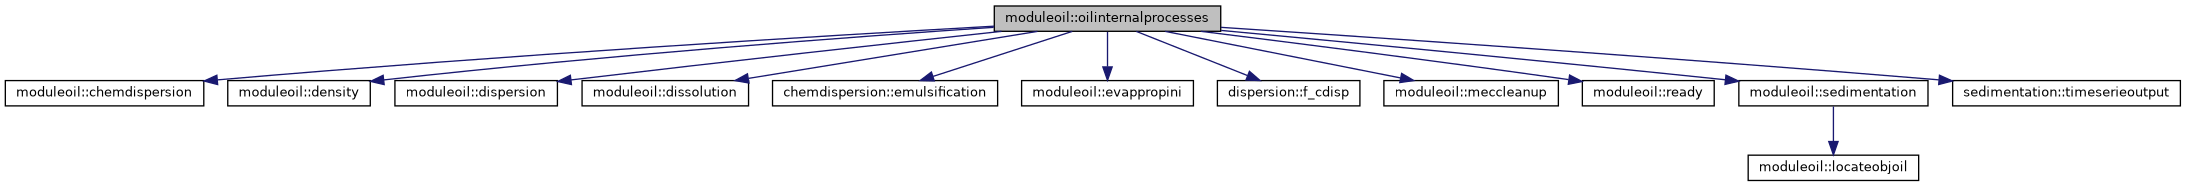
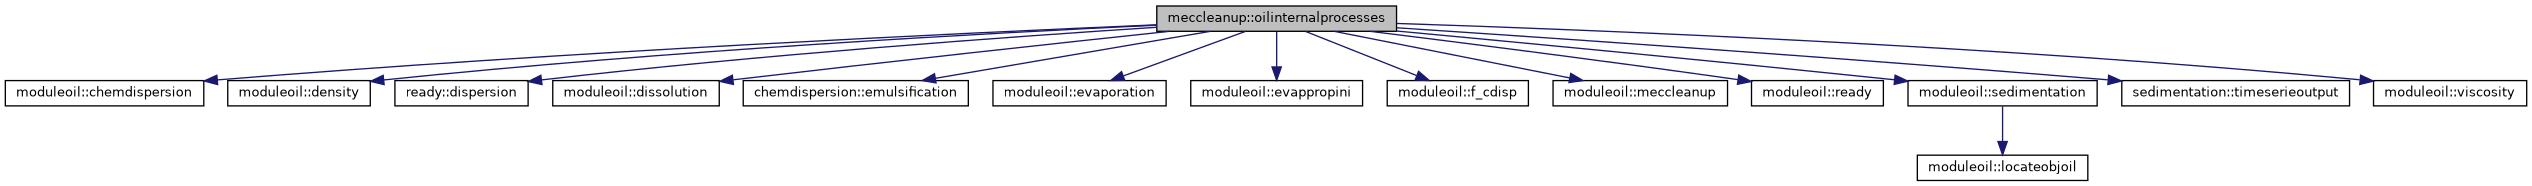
(1108, 19) -> (1277, 19)
(476, 93) -> (462, 93)
none -> (1080, 93)
(1289, 93) -> (1458, 93)
none -> (2450, 93)
